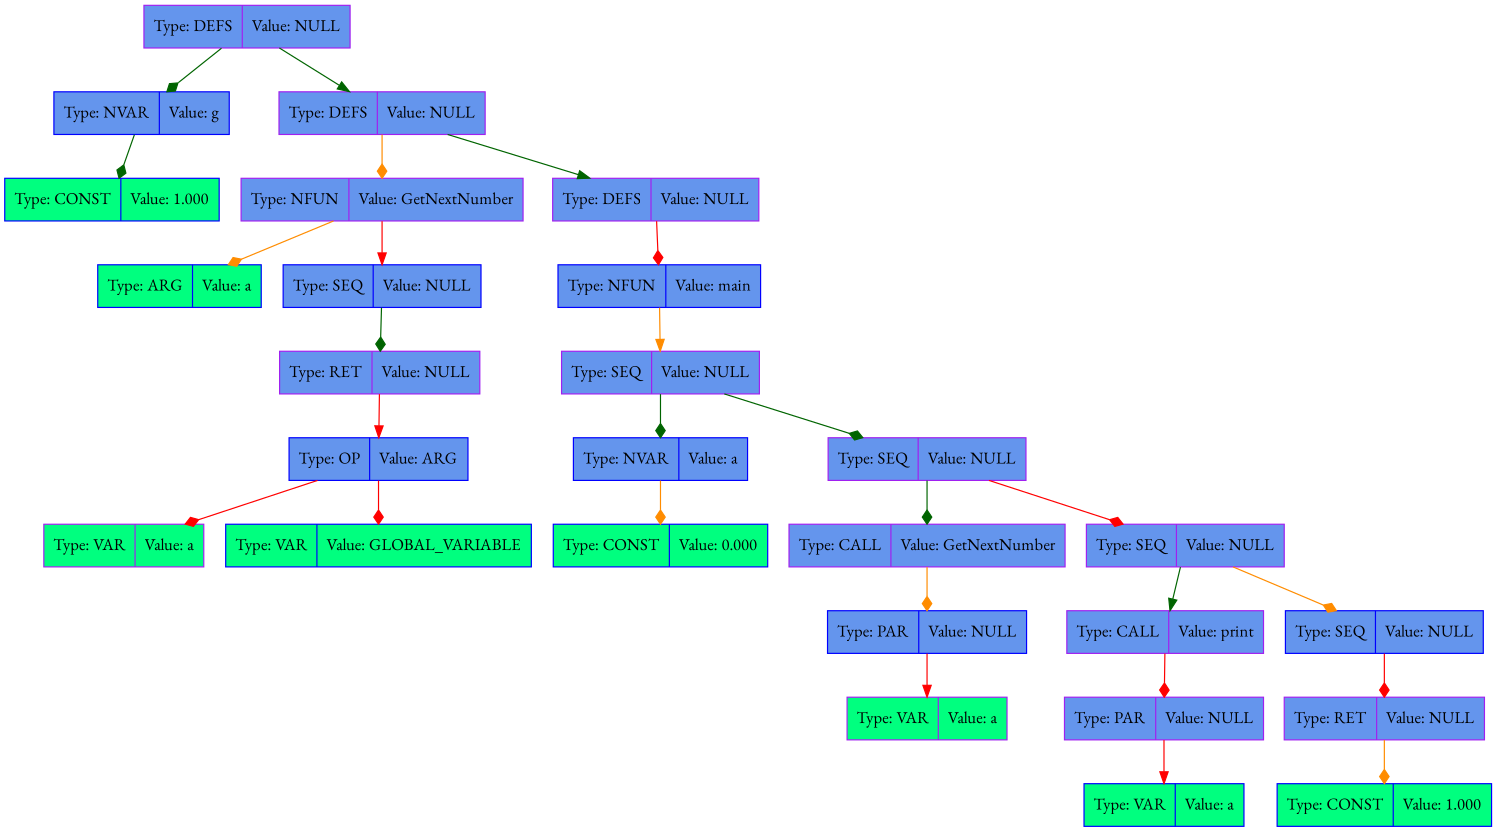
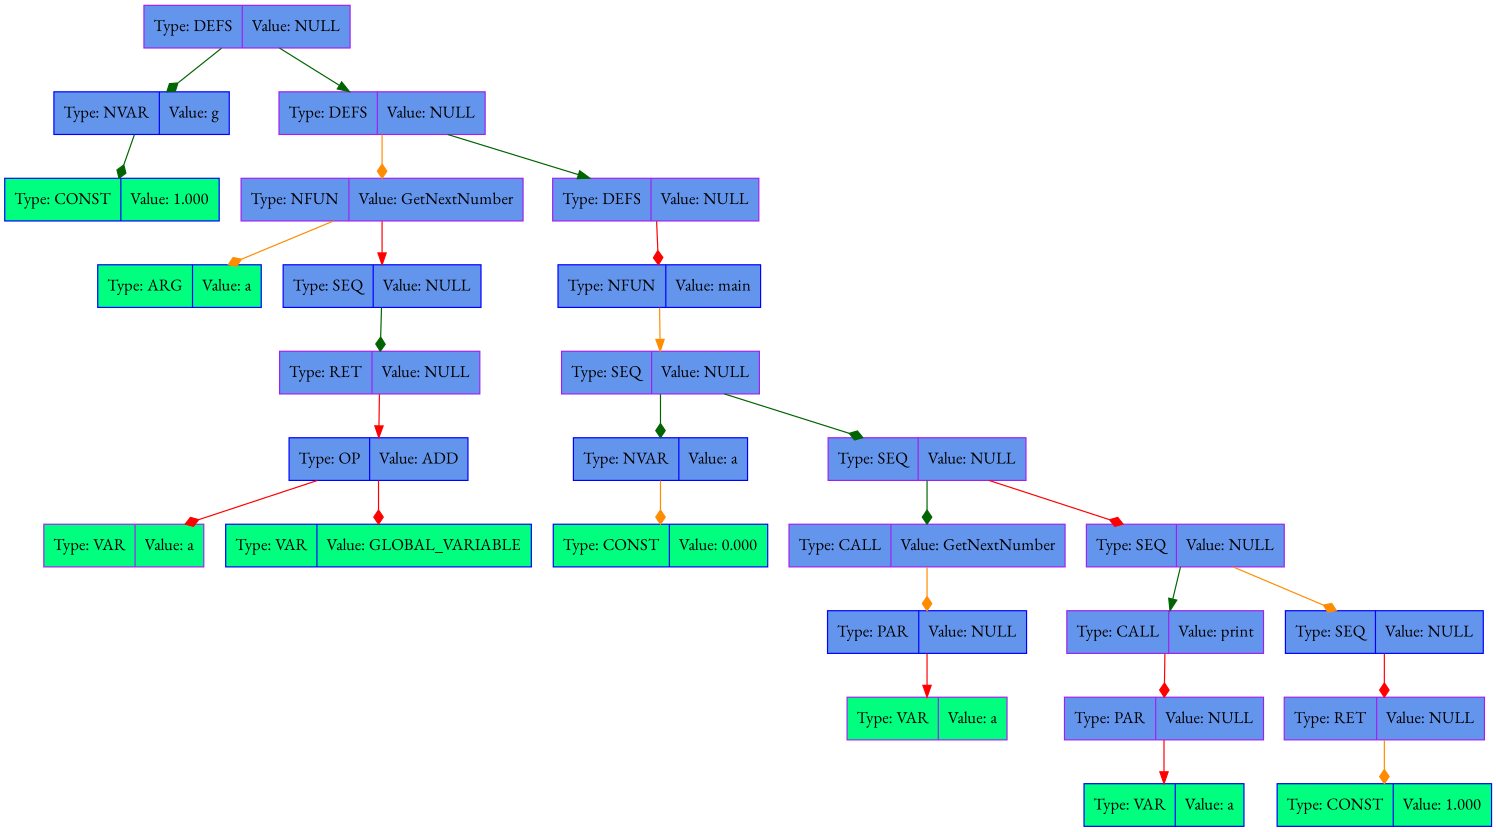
(419, 458) -> (419, 458)
